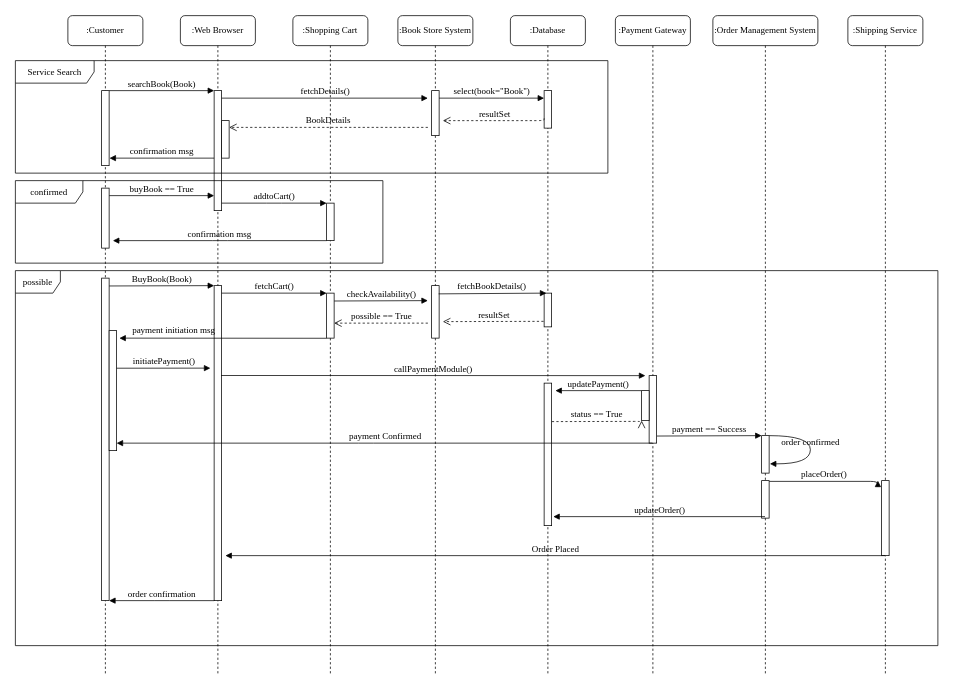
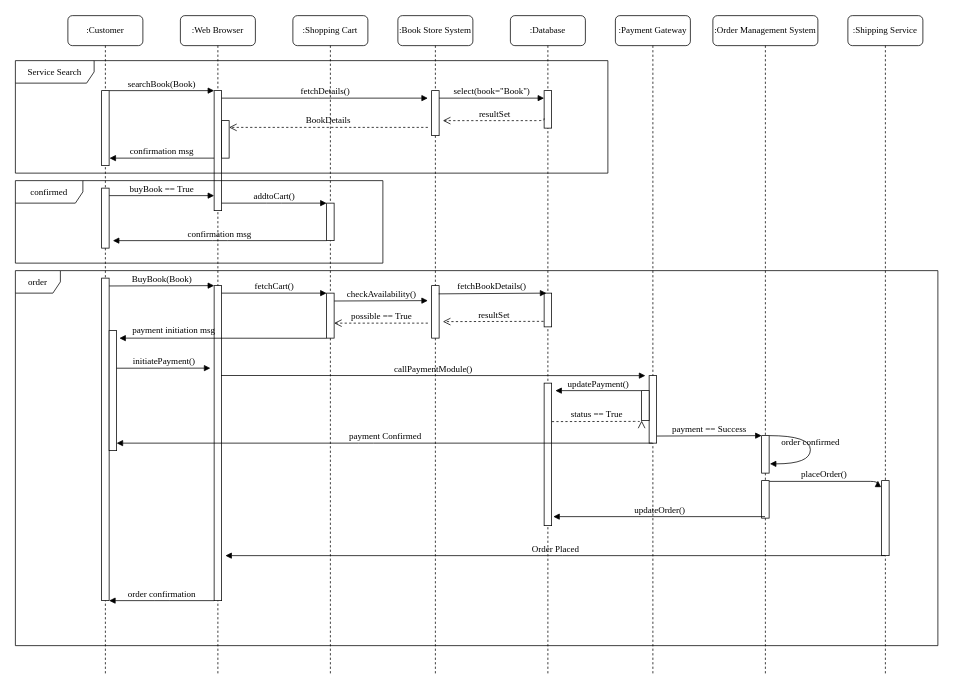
(38, 282) -> (38, 282)
